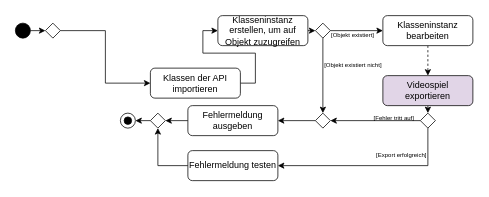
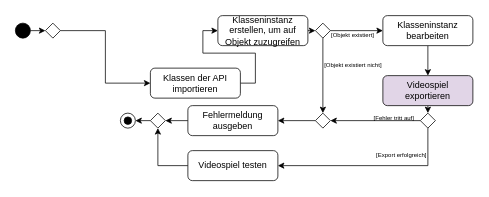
(428, 57) -> (428, 57)
(233, 165) -> (233, 165)
